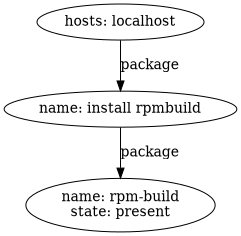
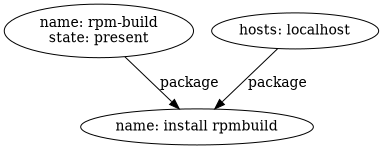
(121, 148) -> (148, 79)
